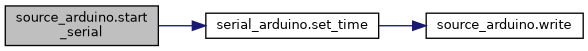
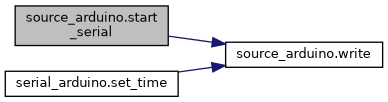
(175, 26) -> (191, 39)
